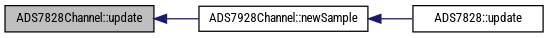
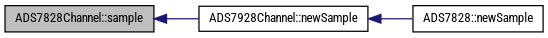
(79, 19) -> (79, 19)
(478, 19) -> (478, 19)
